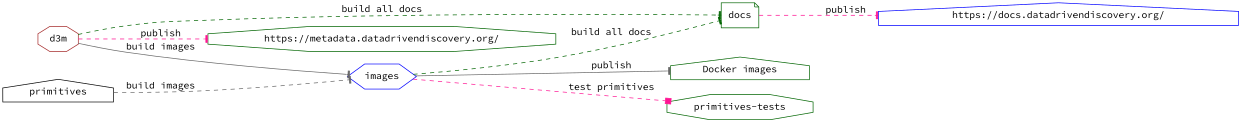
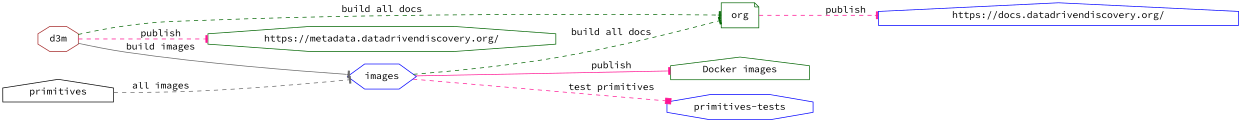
(740, 15) -> (740, 15)
(541, 73) -> (541, 73)
(161, 86) -> (161, 86)
(740, 107) -> (740, 107)
